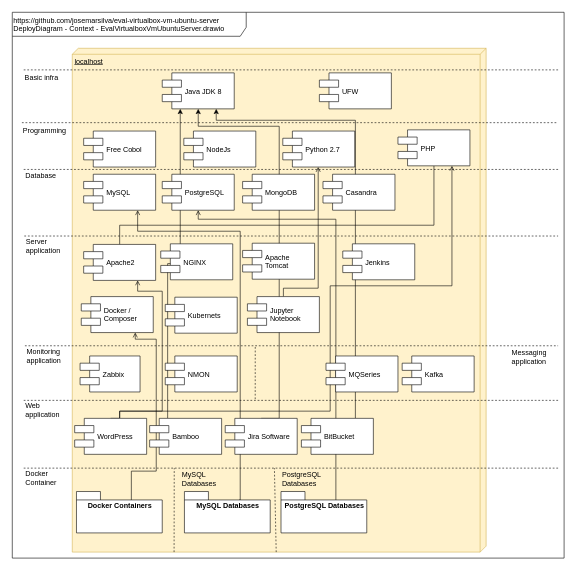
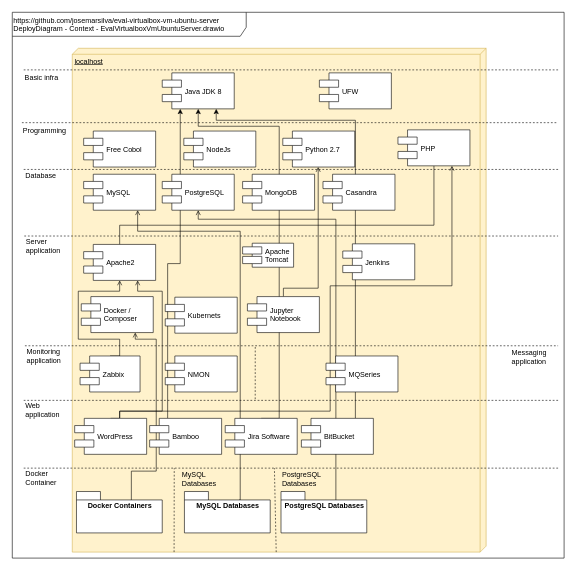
(279, 261) -> (268, 255)
(197, 262) -> none
none -> (78, 320)
(438, 374) -> none
